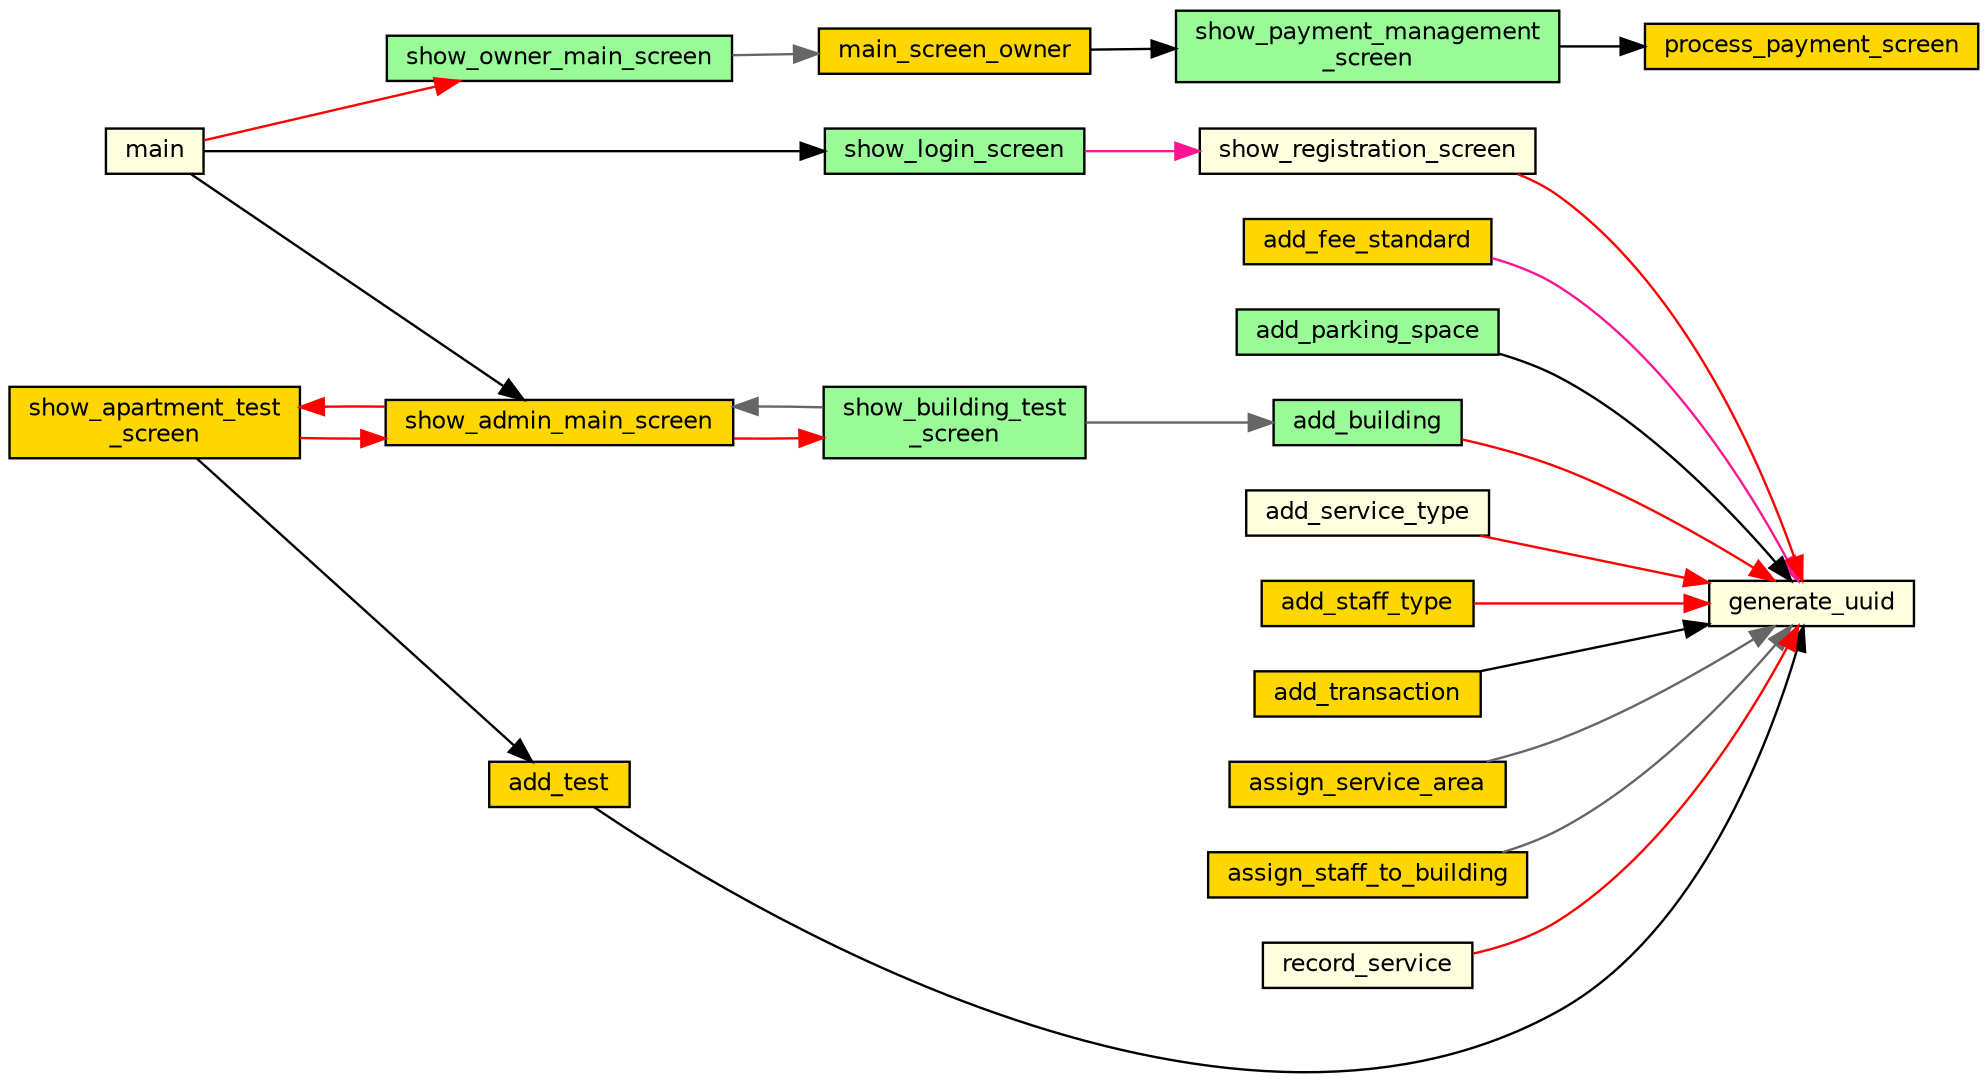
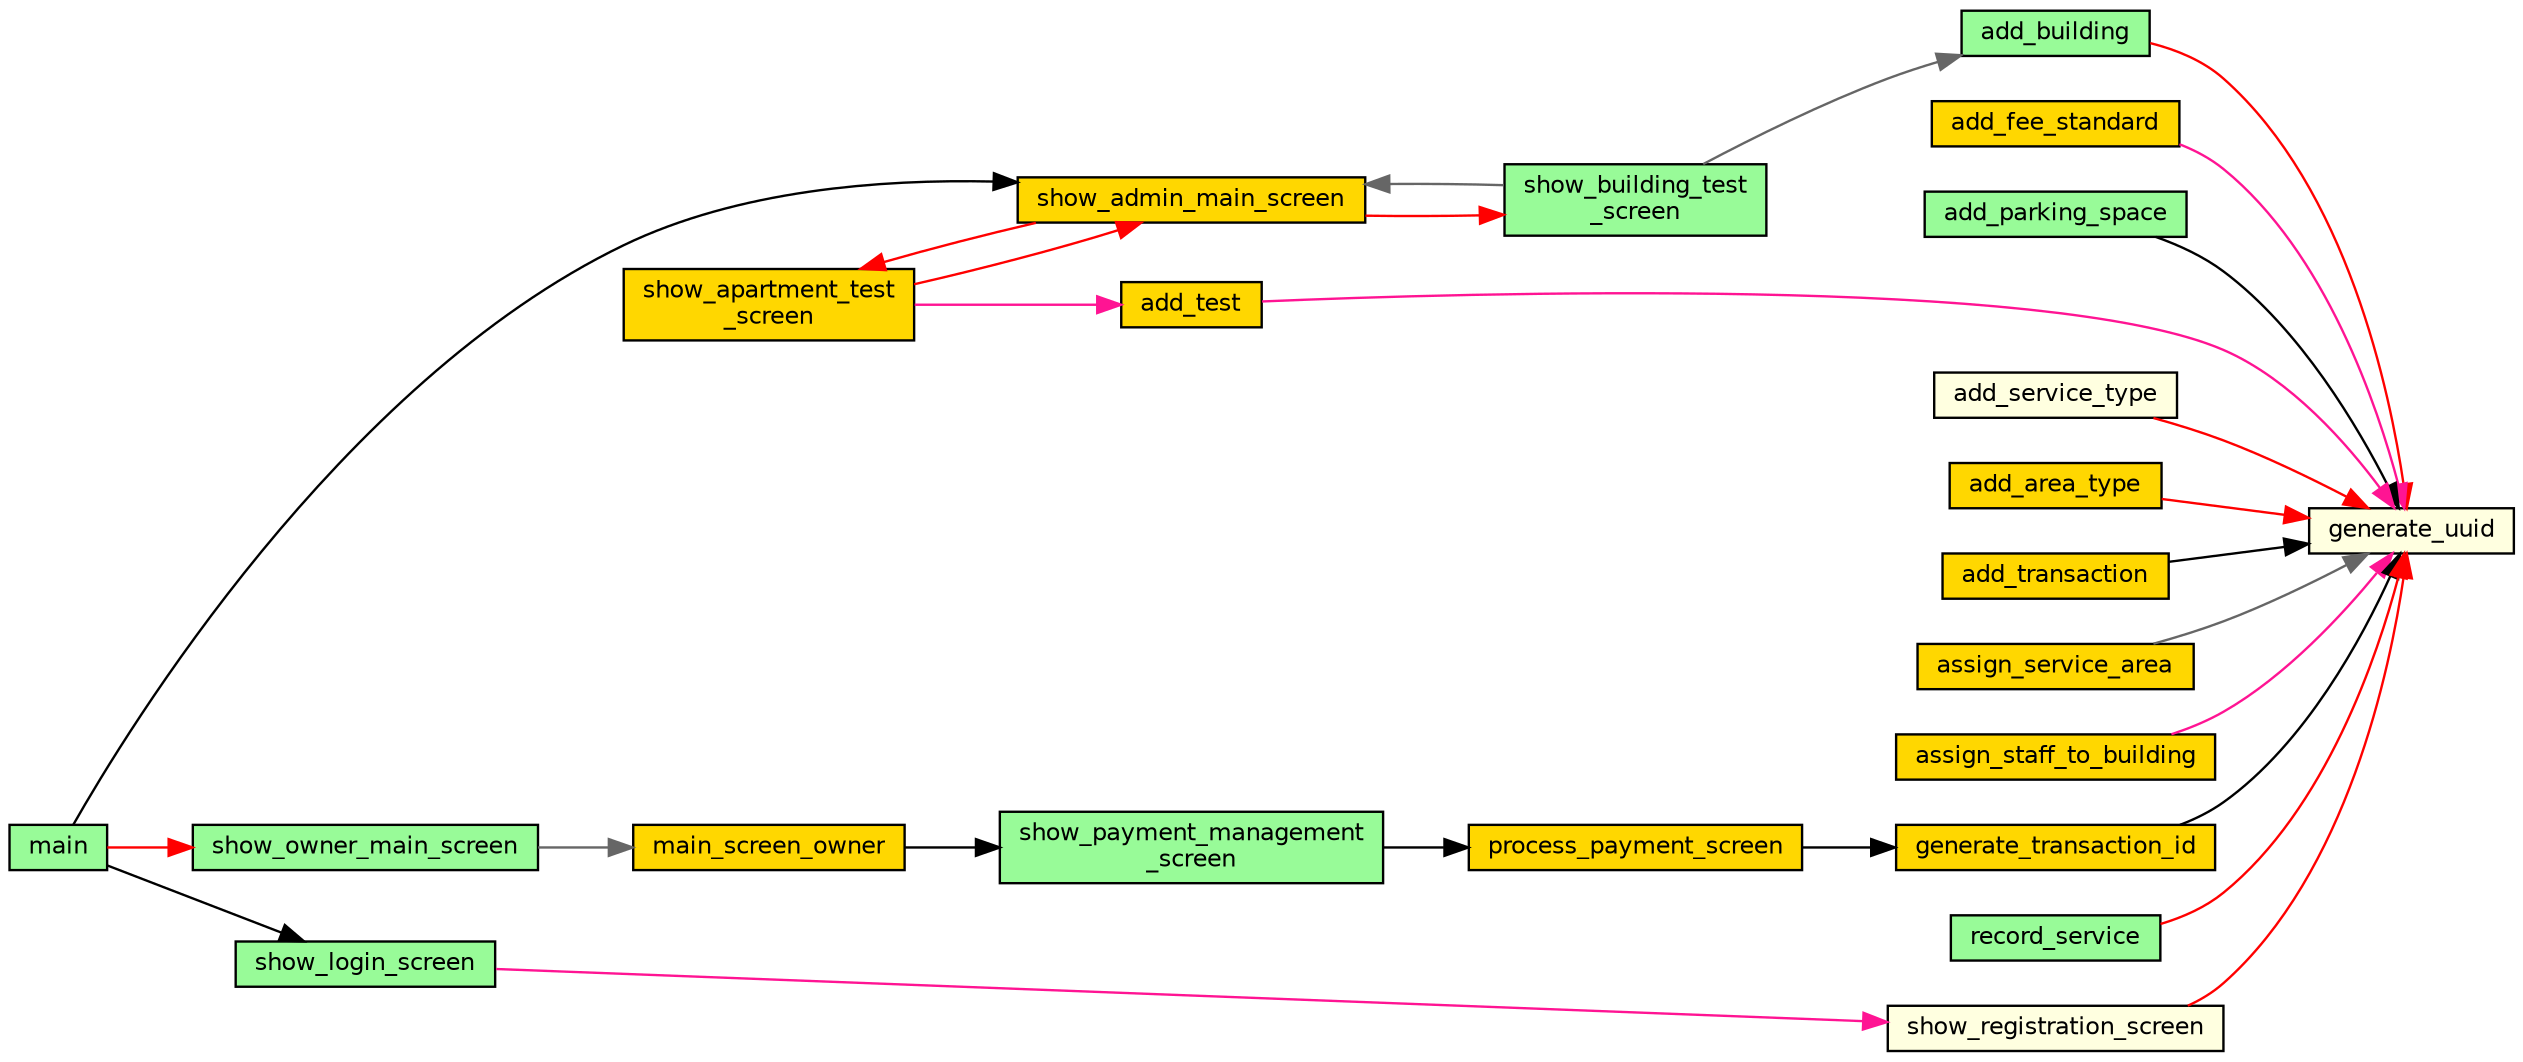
(155, 151) -> (58, 847)
(356, 602) -> (1006, 305)
(1368, 603) -> (2056, 486)
(1652, 766) -> (2285, 668)
none -> (2056, 847)
(1368, 965) -> (2056, 938)
(1274, 1071) -> (1851, 298)
